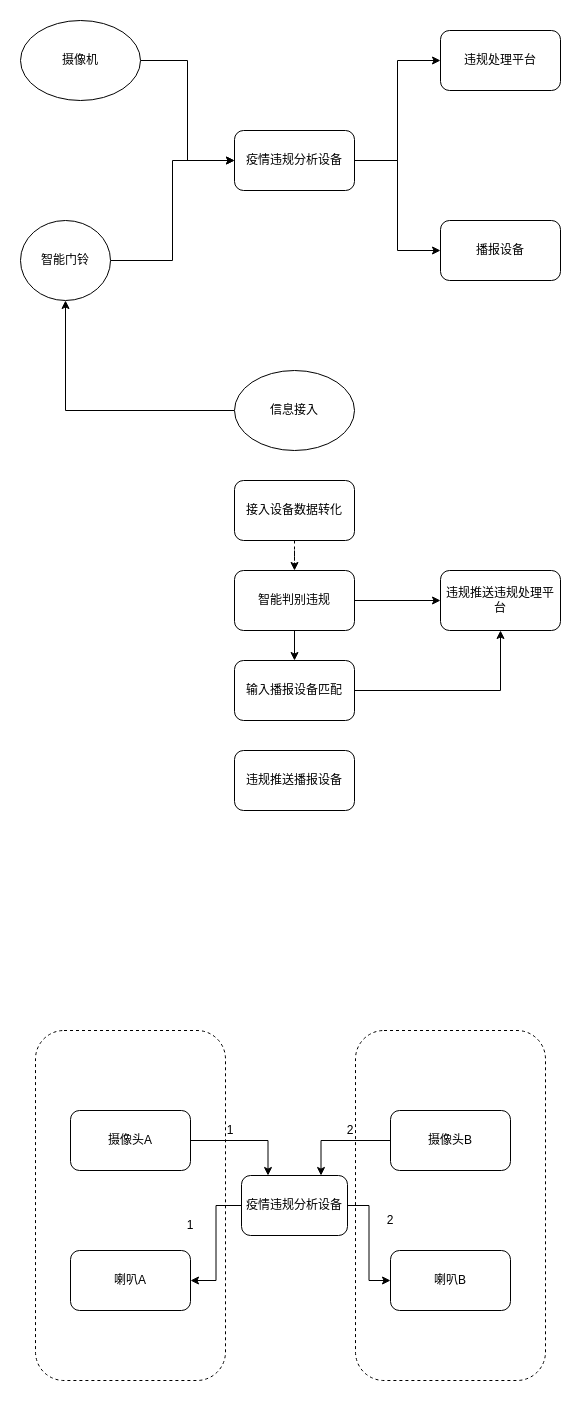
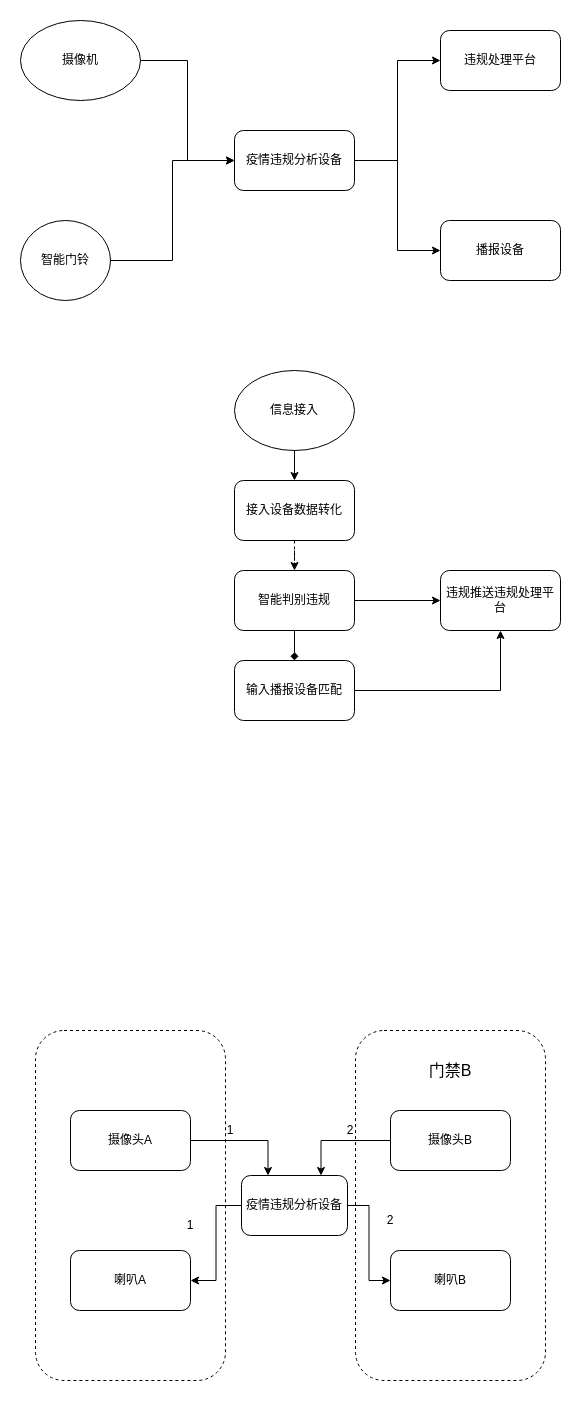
(99, 411) -> (295, 470)
(295, 652) -> (295, 652)
(295, 781) -> none
none -> (451, 1071)
